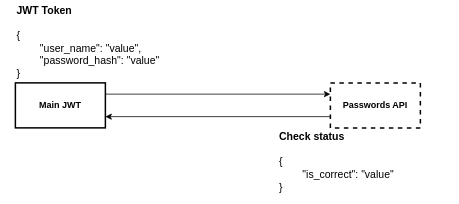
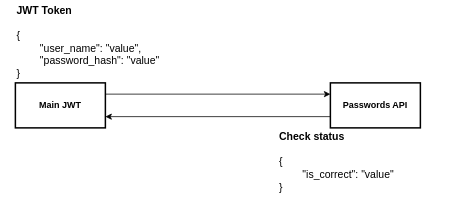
(375, 105) -> (375, 105)
